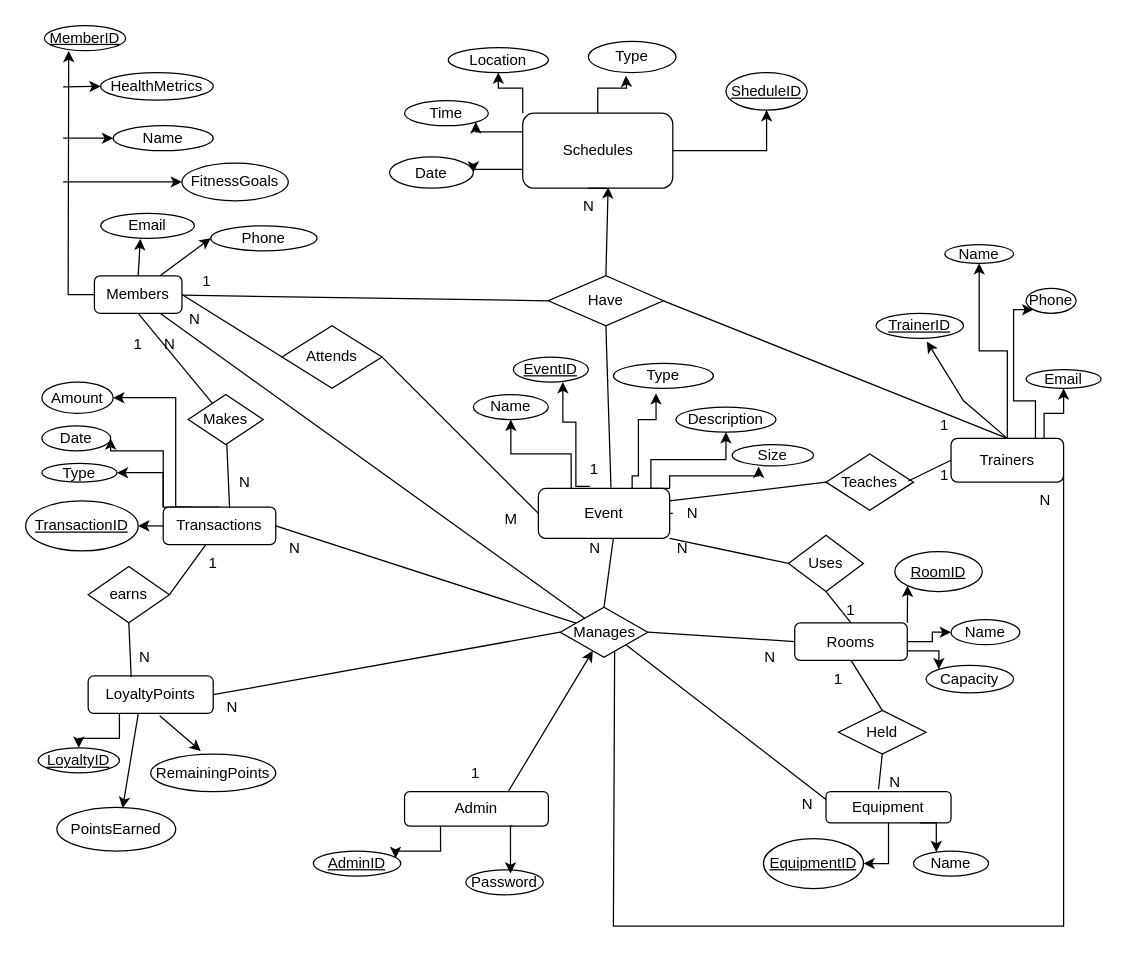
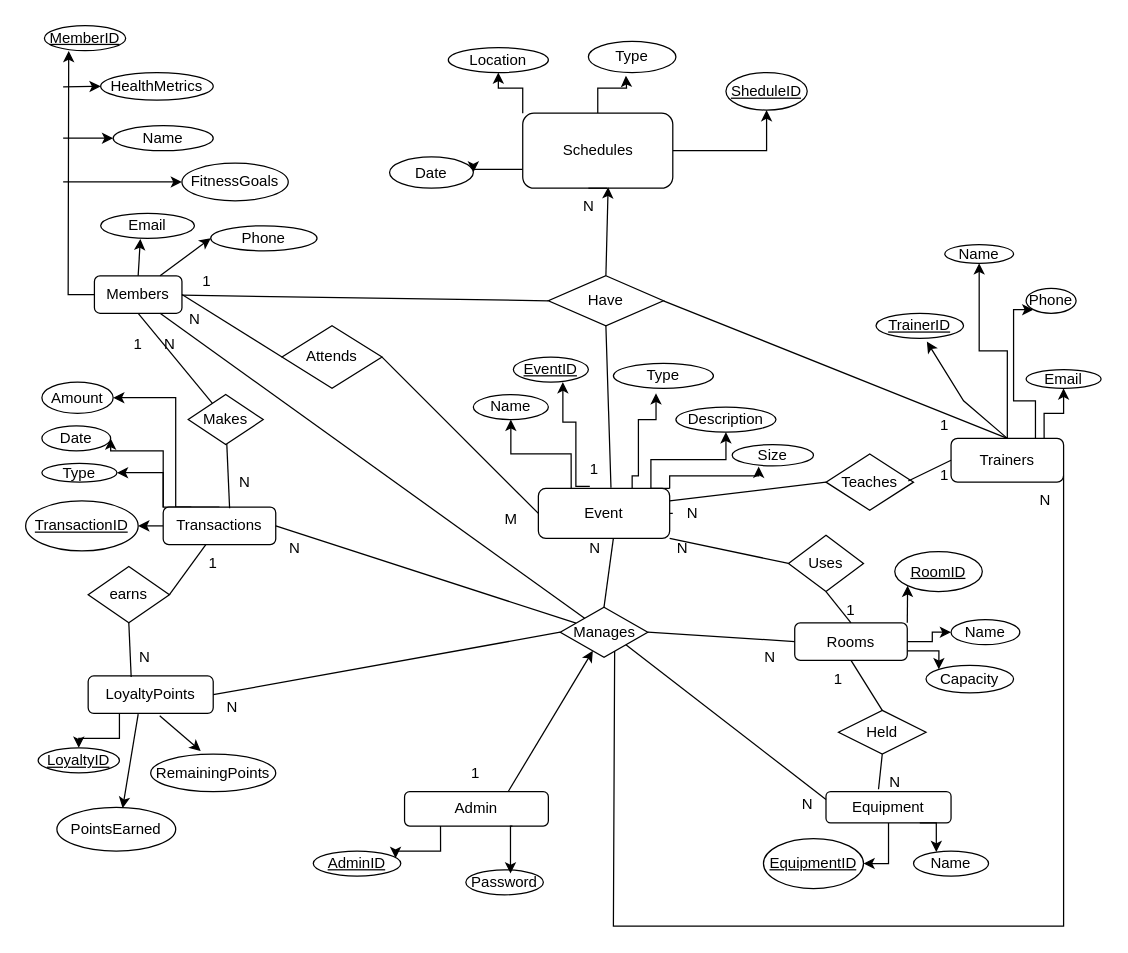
(446, 113) -> none
(499, 132) -> none
